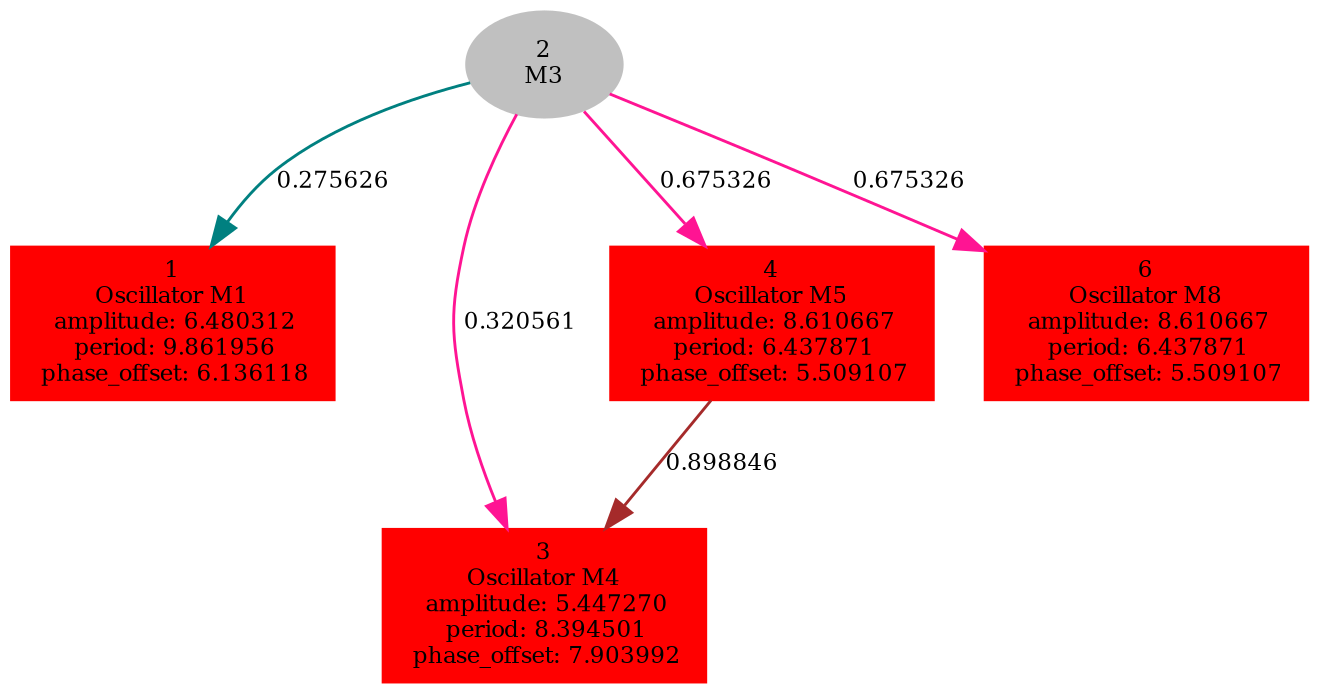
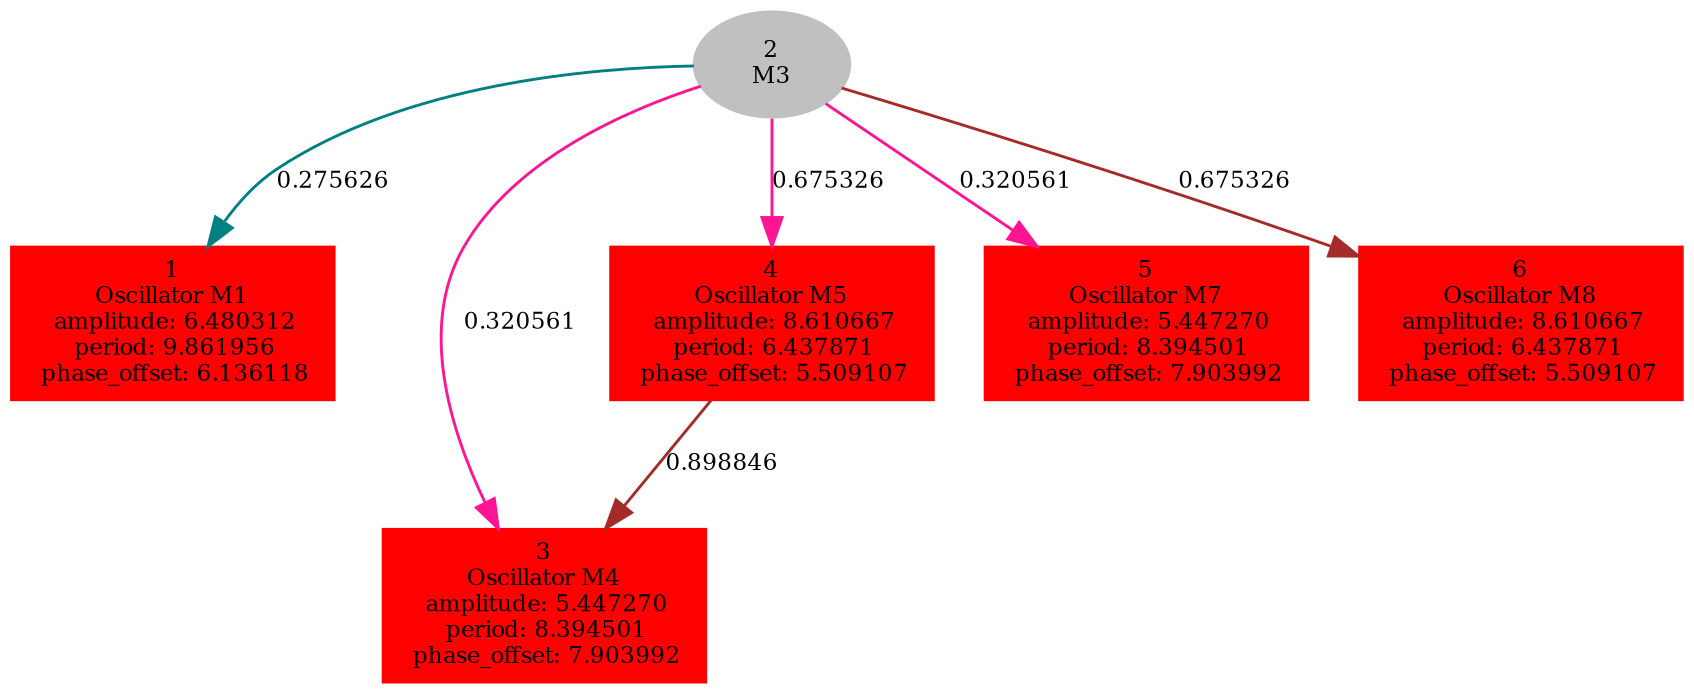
(784, 166) -> (1087, 164)
none -> (1146, 323)
